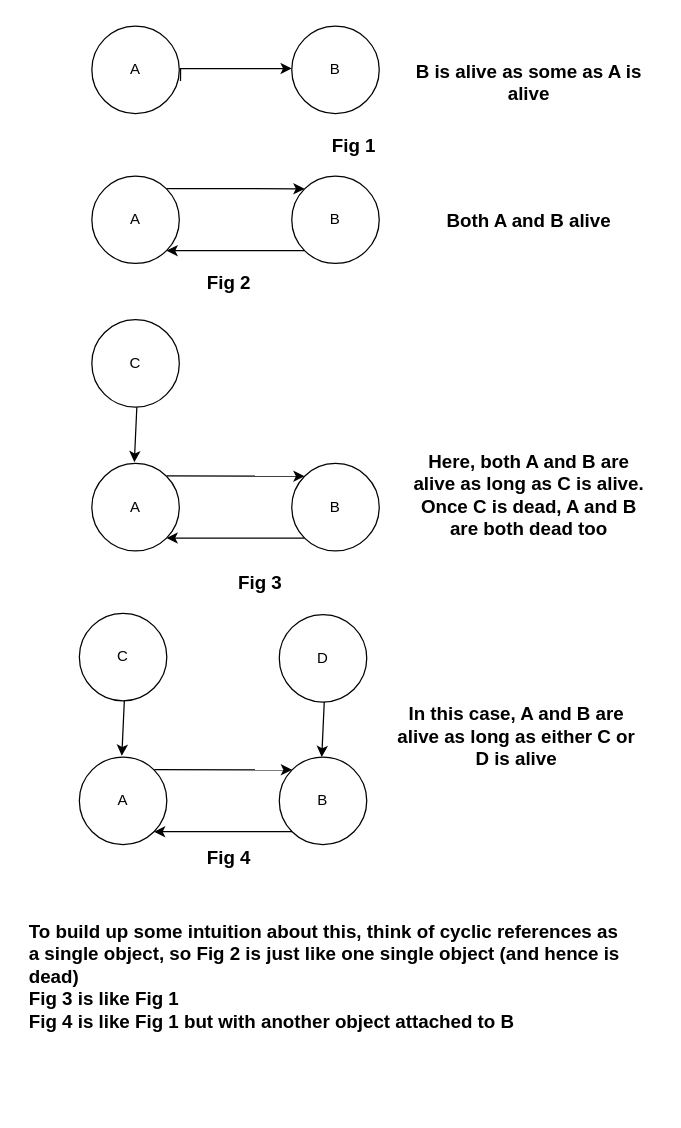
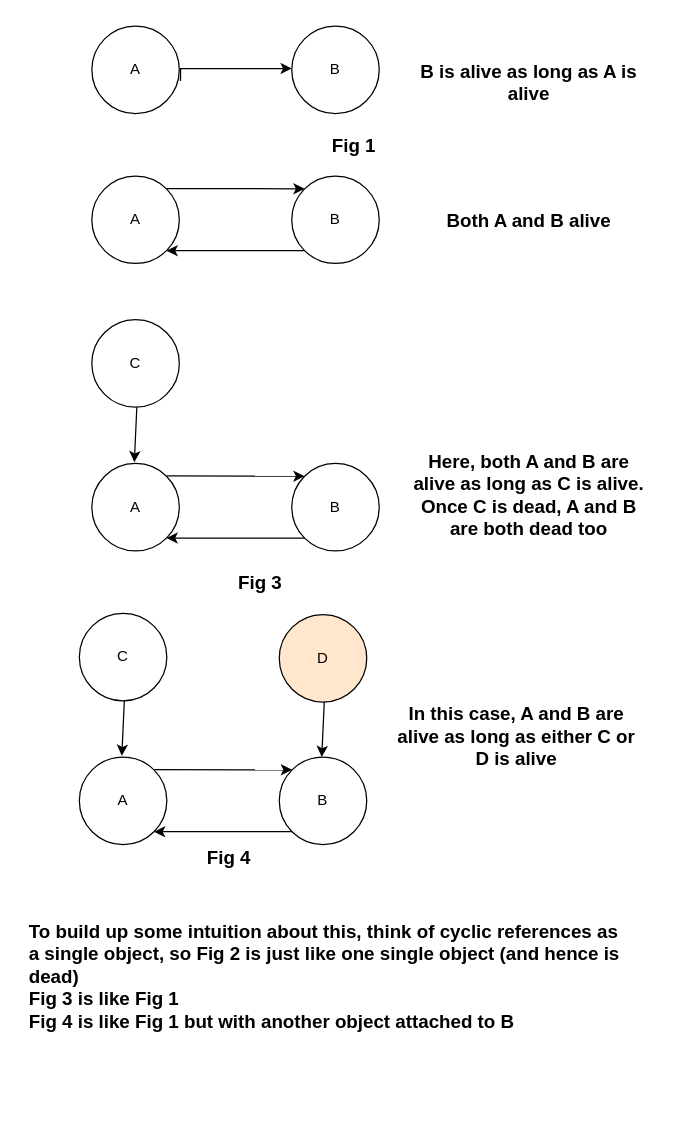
(529, 82) -> (529, 82)
(229, 282) -> none
(323, 658) -> (323, 658)
